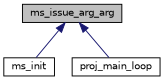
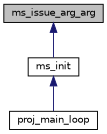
(97, 44) -> (54, 99)
